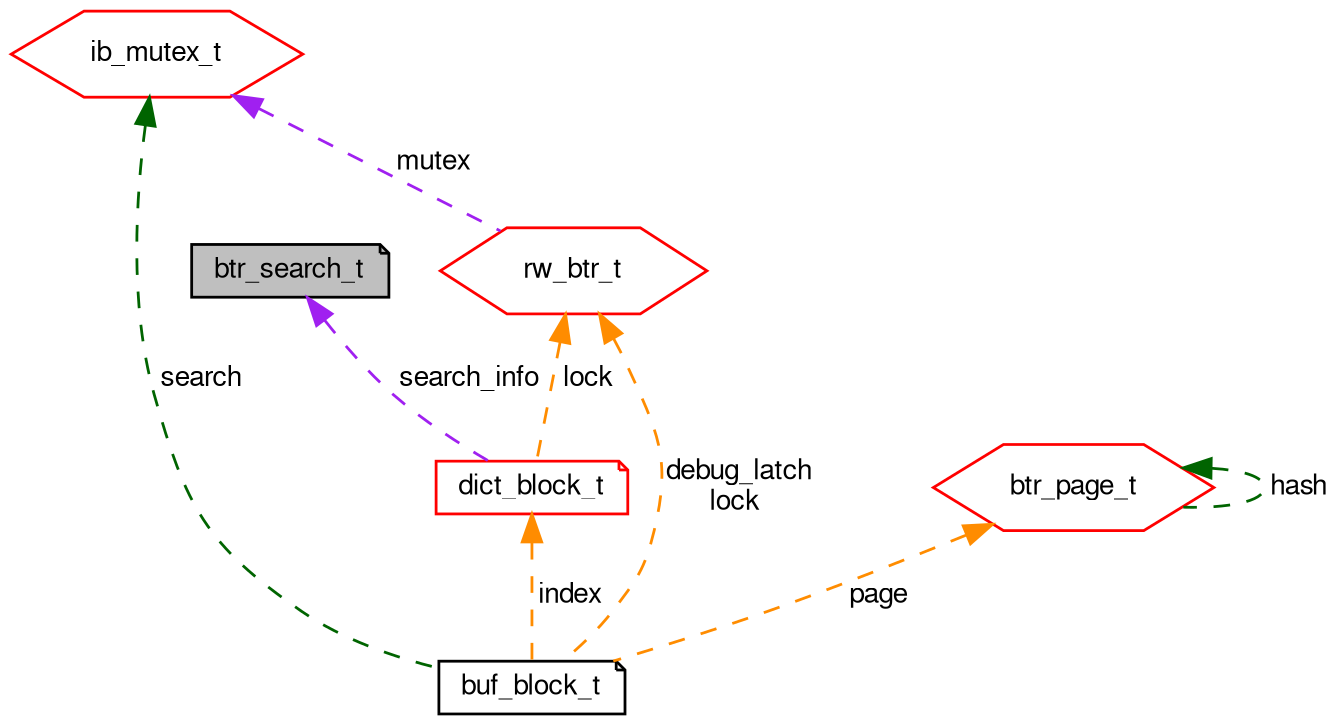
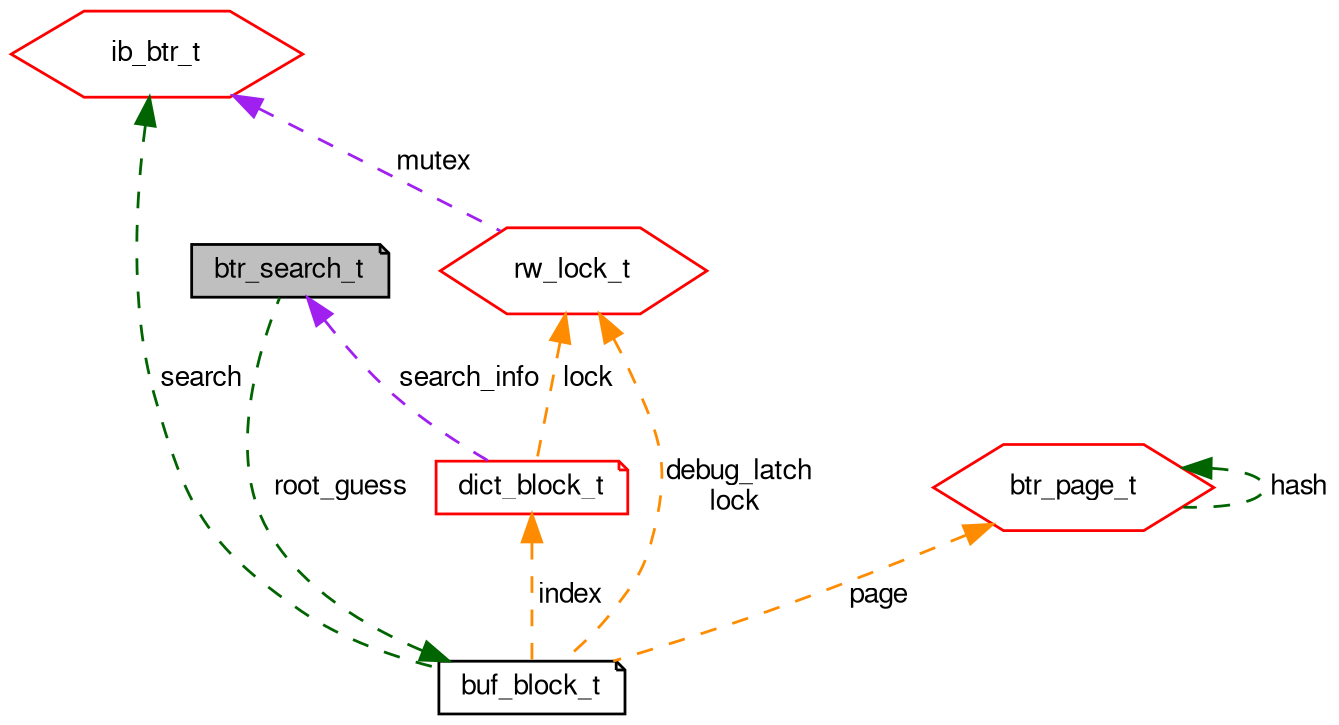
(157, 54) -> (157, 54)
(574, 271) -> (574, 271)
none -> (260, 512)
